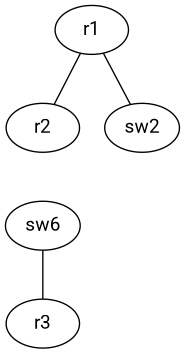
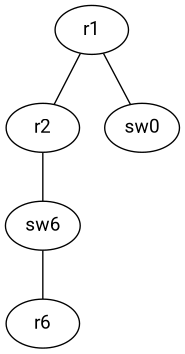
(142, 128) -> (142, 128)
none -> (43, 177)
(43, 324) -> (43, 324)
